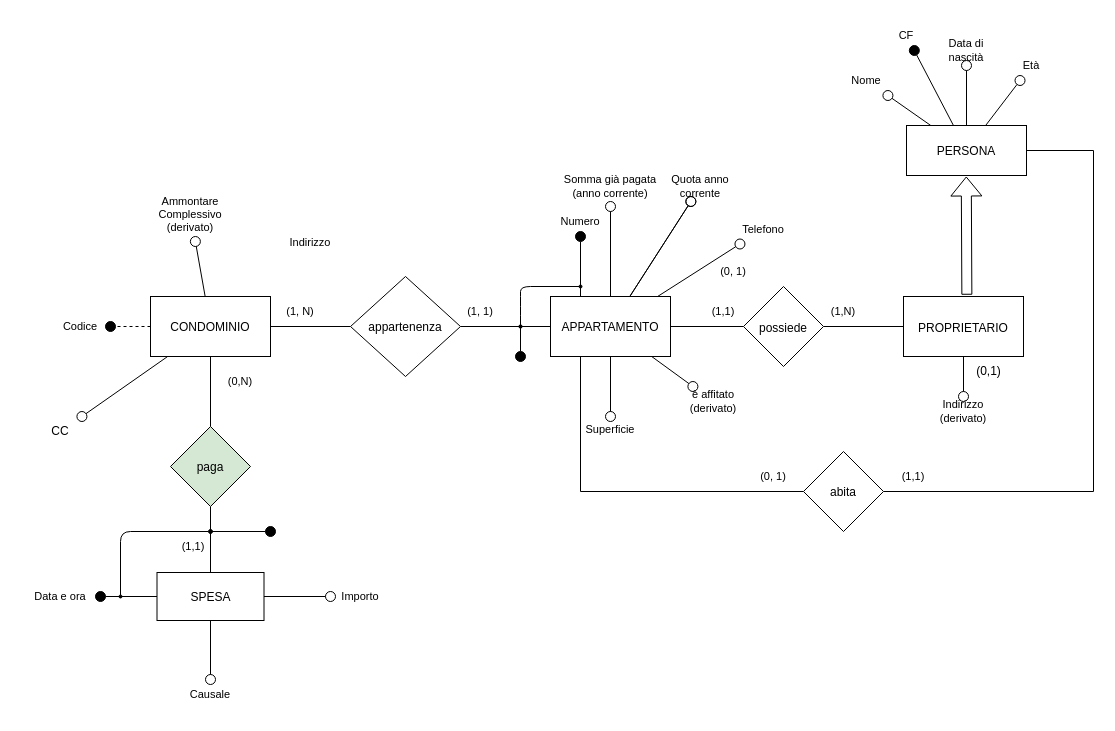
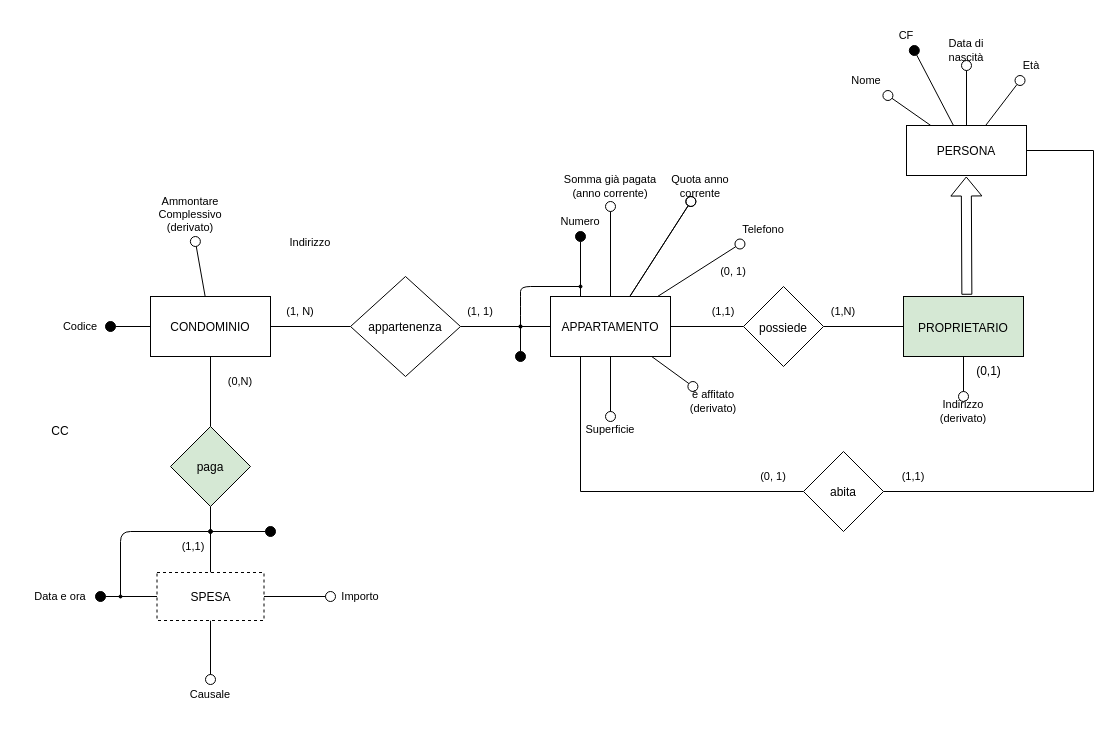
(133, 327) -> (133, 327)
(964, 327) -> (964, 327)
(127, 385) -> none
(211, 597) -> (211, 597)
